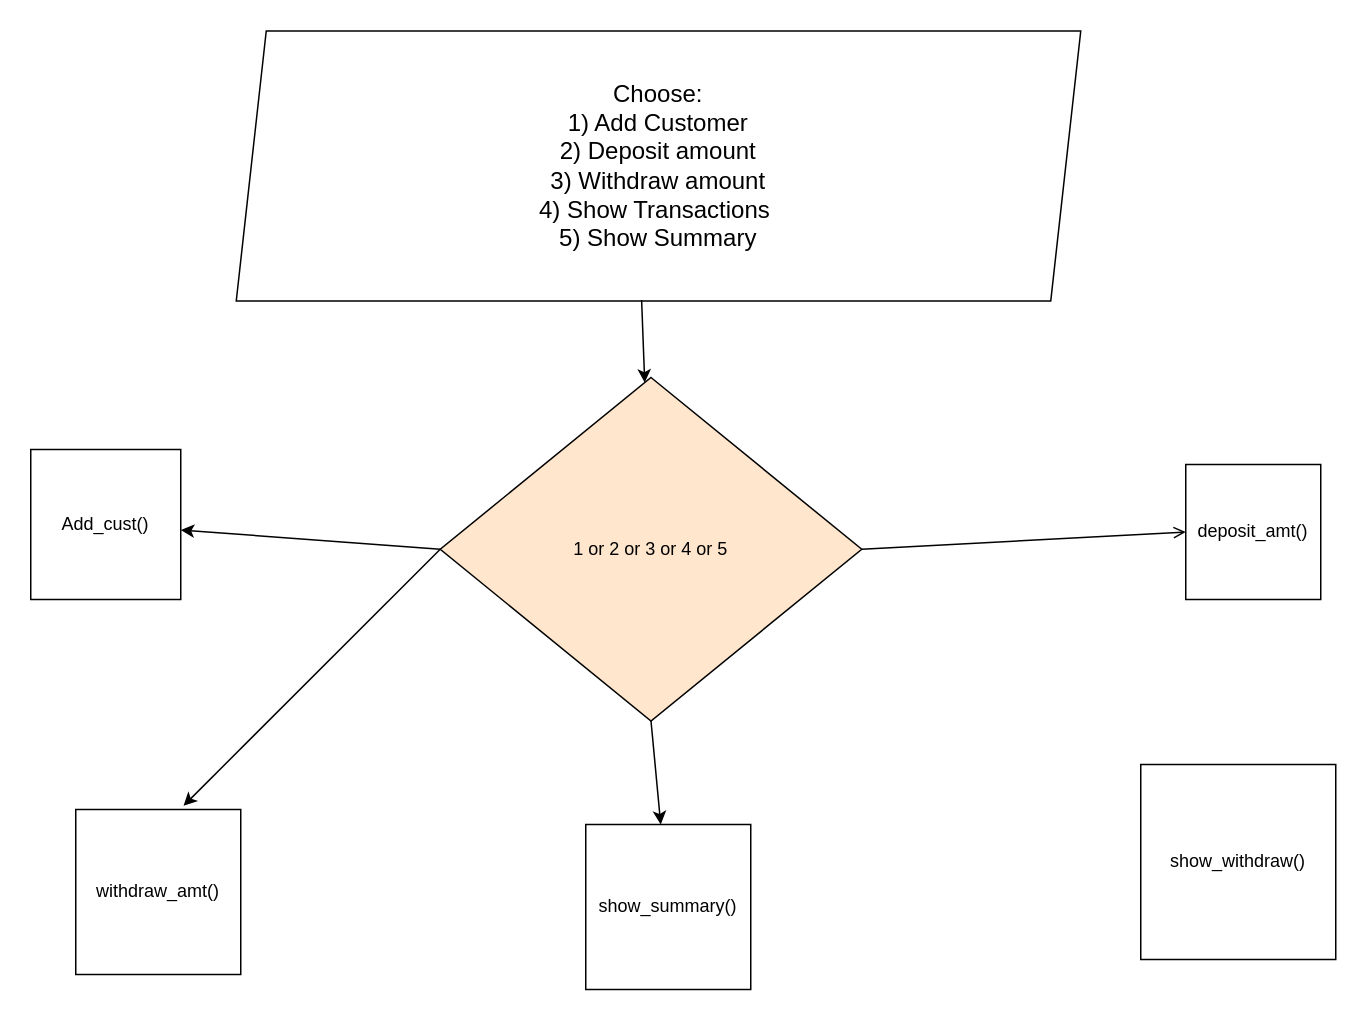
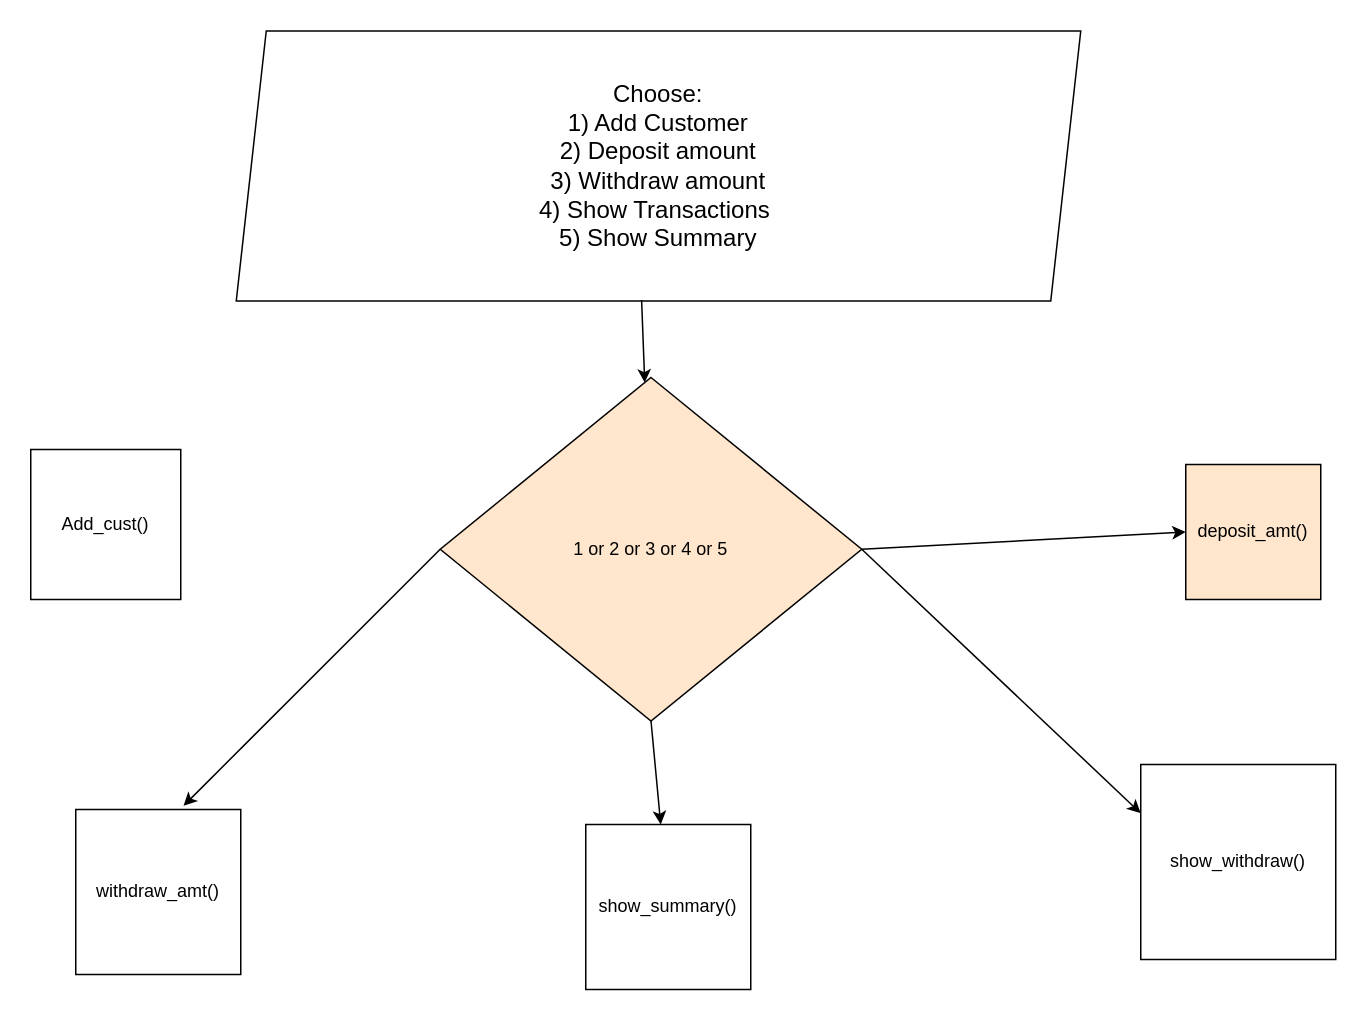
(1176, 532) -> (1174, 532)
(1253, 532) -> (1253, 532)
(314, 540) -> none
none -> (999, 678)
